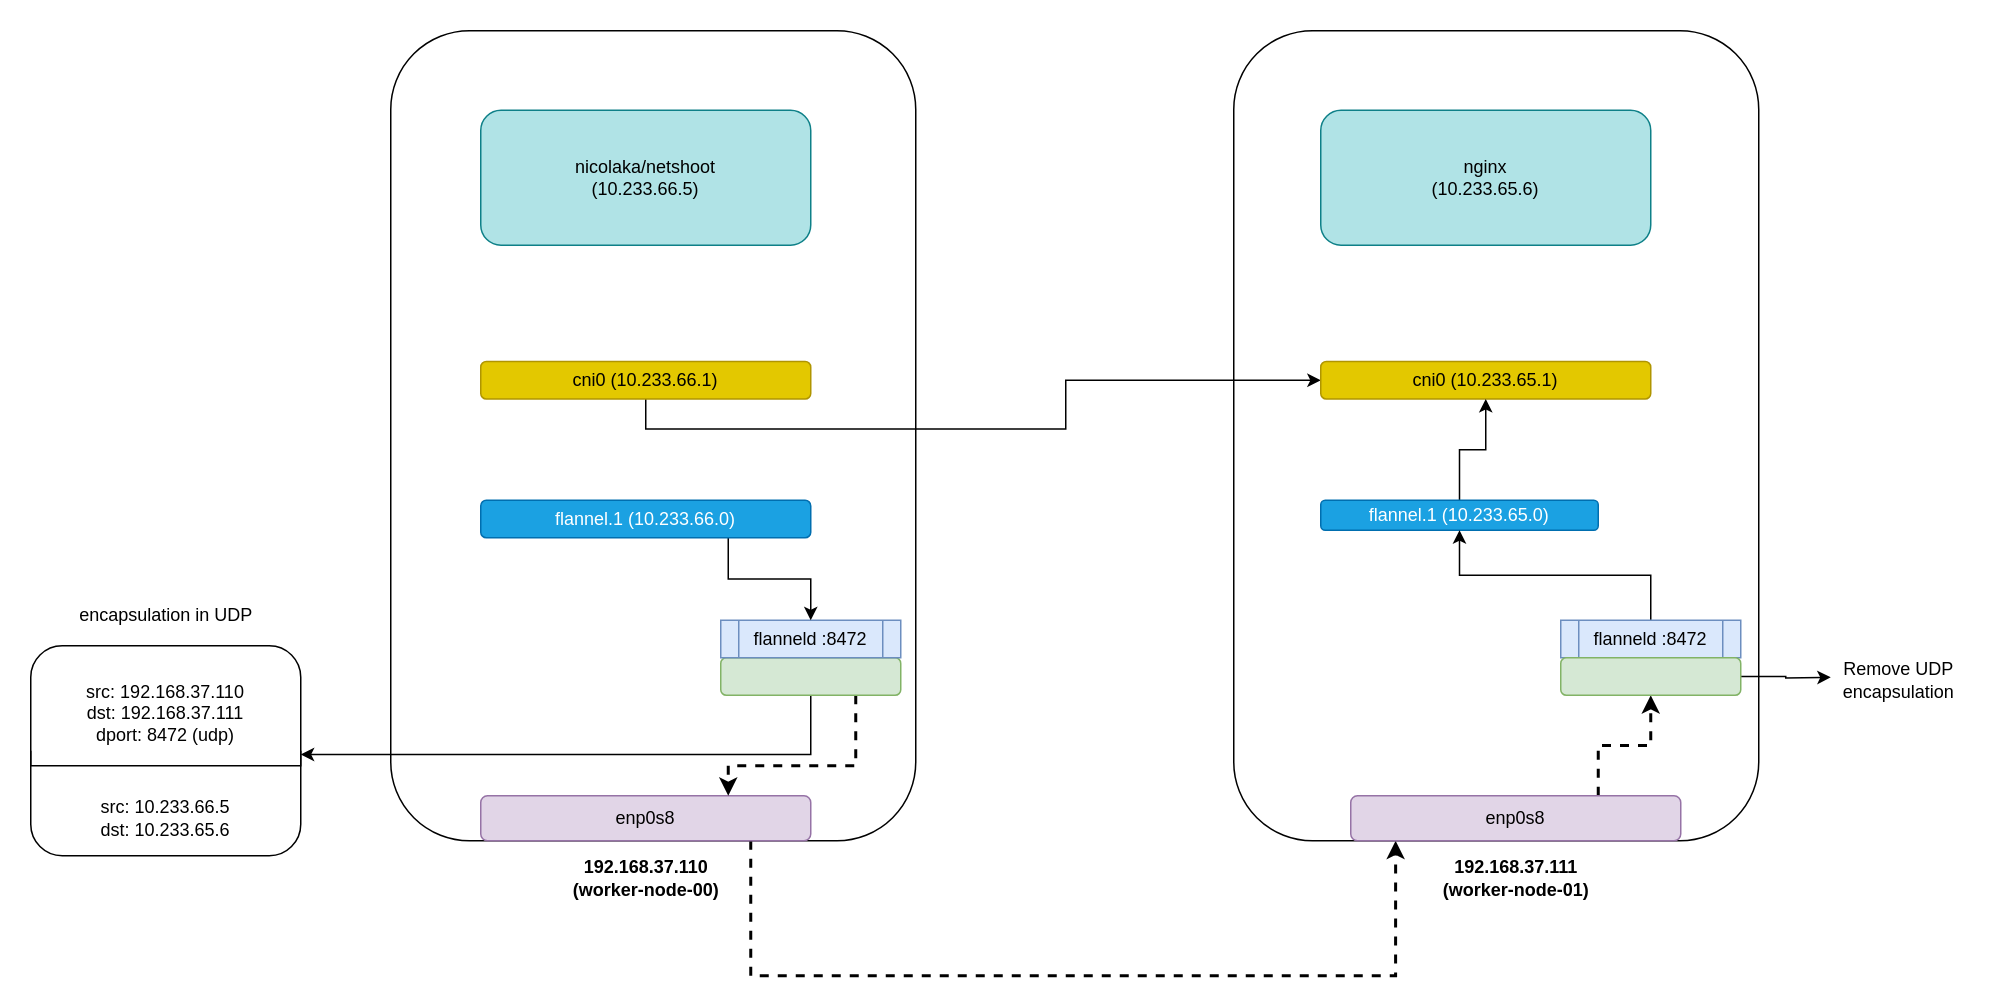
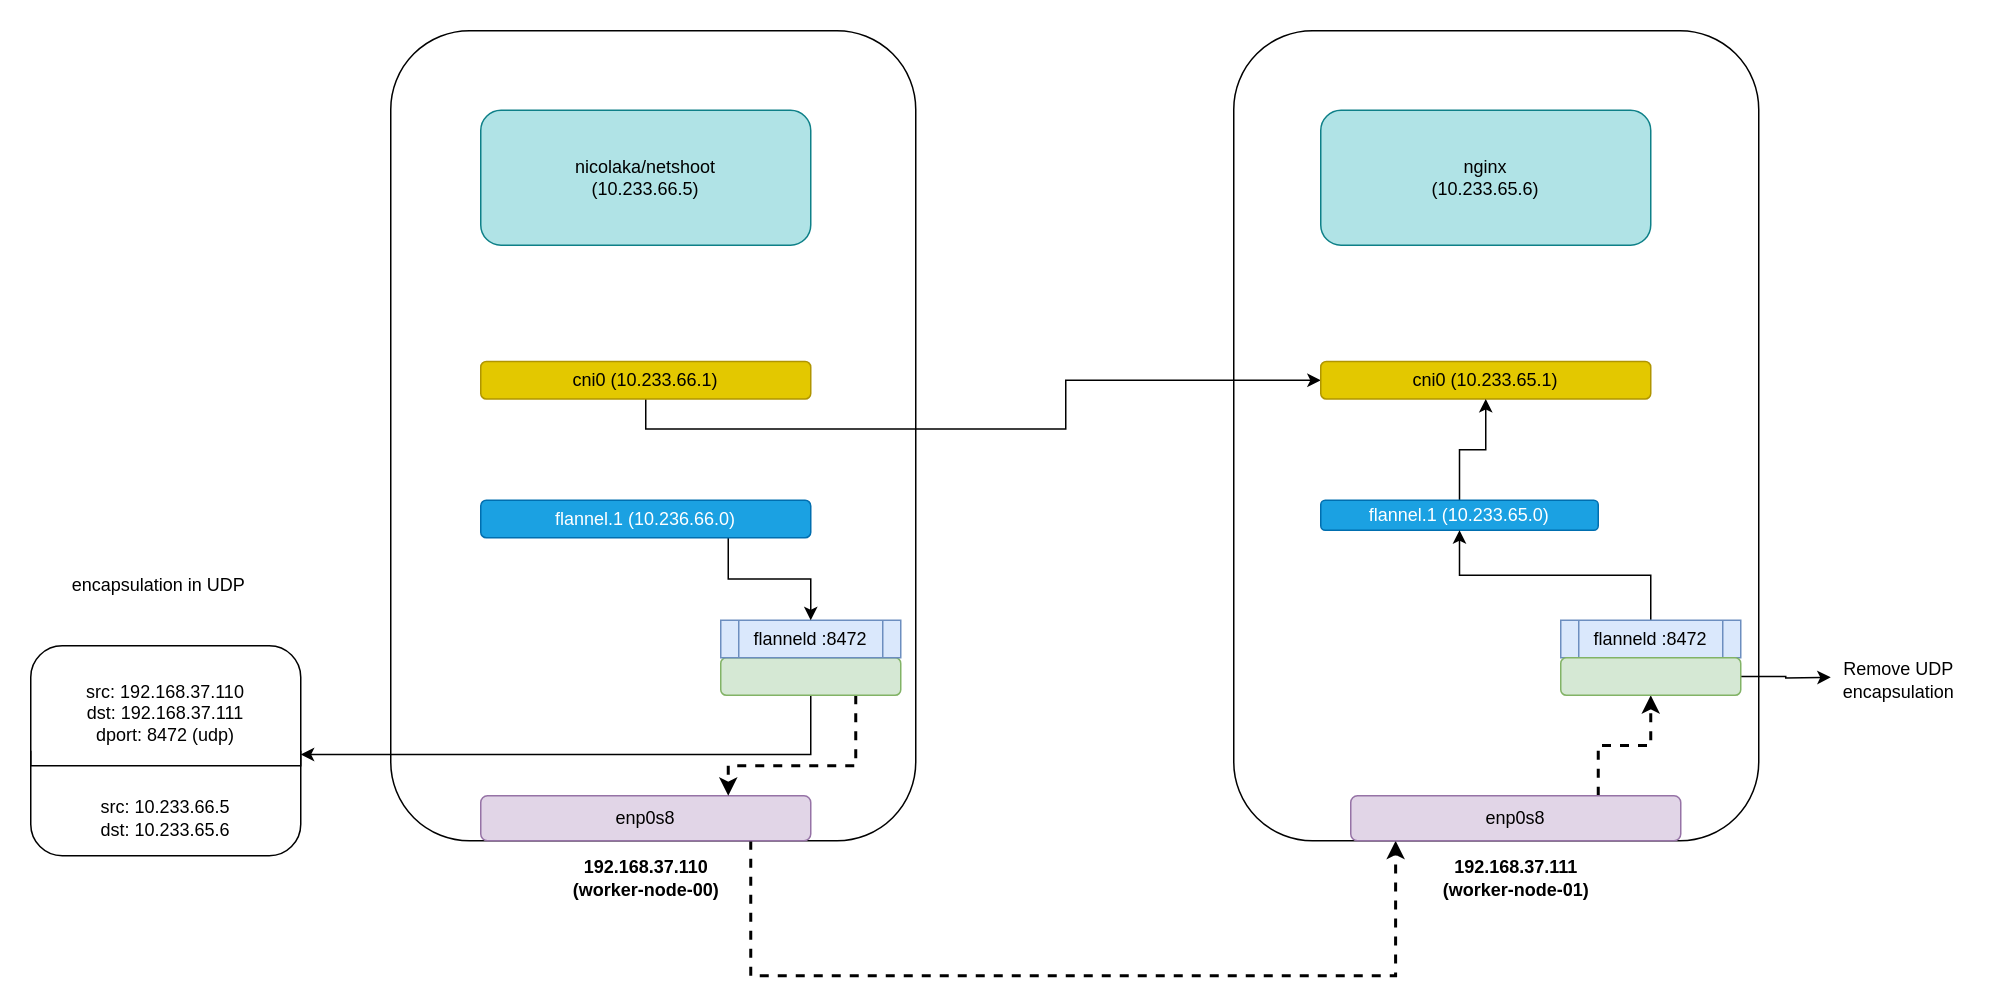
(646, 520) -> (646, 520)
(166, 616) -> (158, 586)
